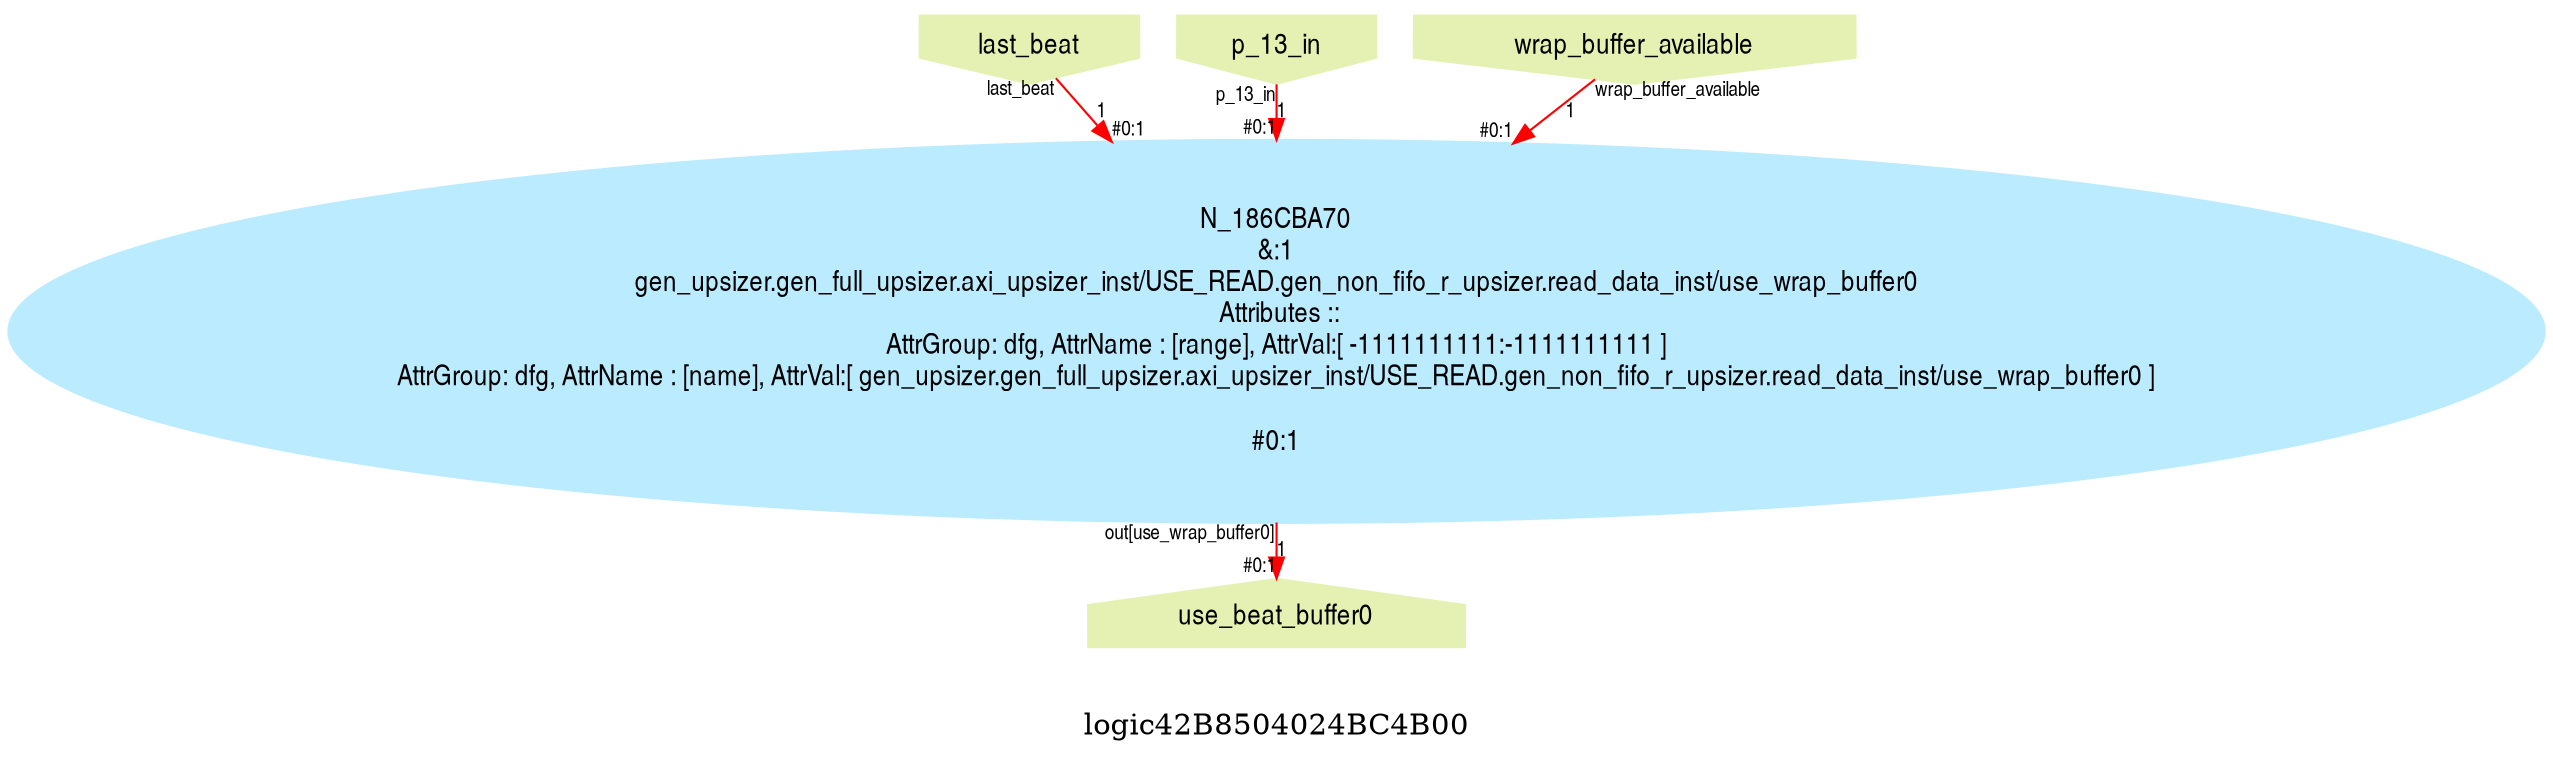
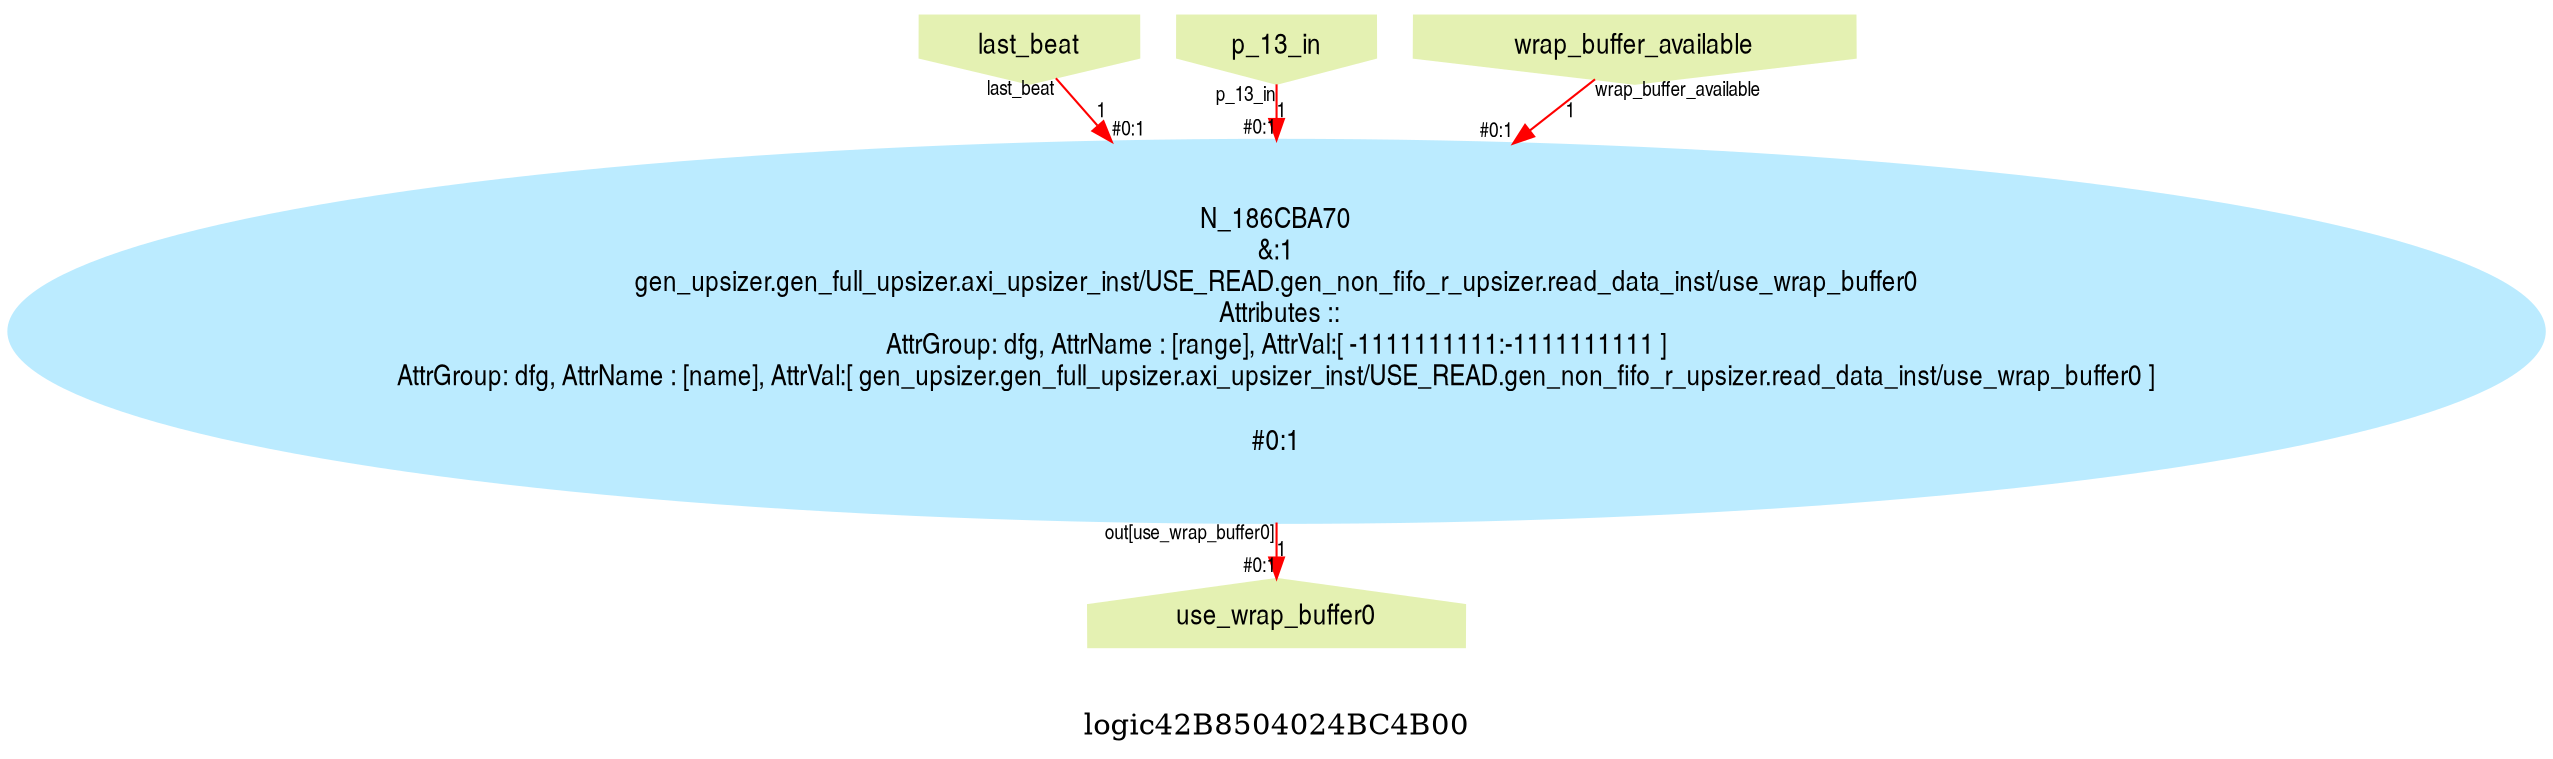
(1277, 617) -> (1277, 617)
